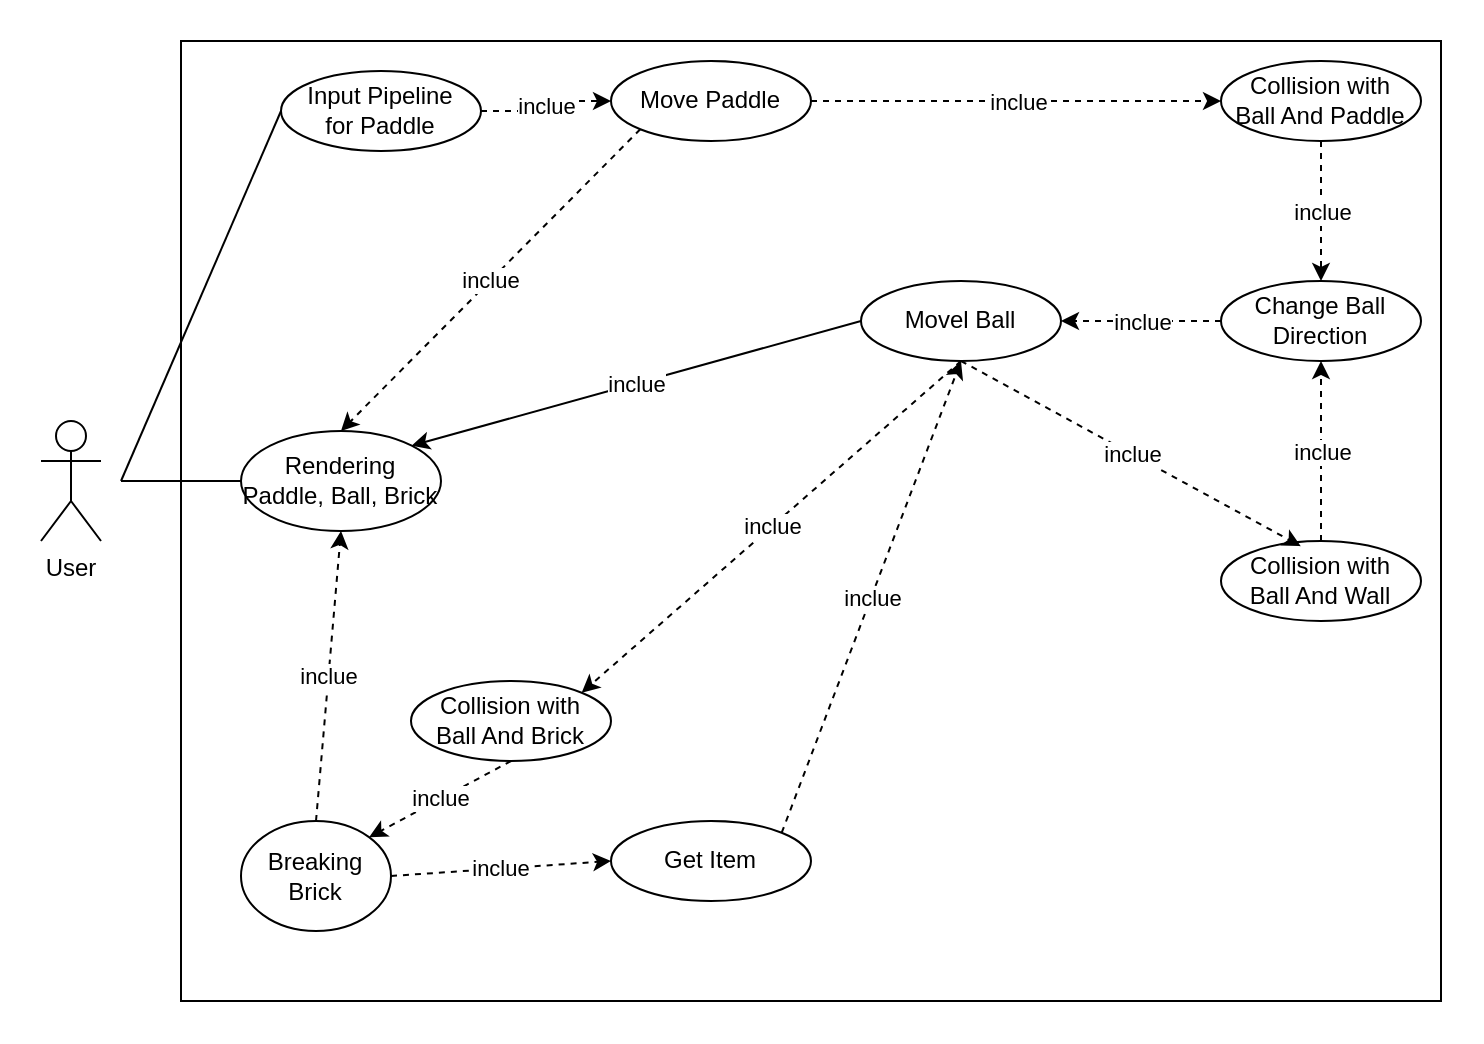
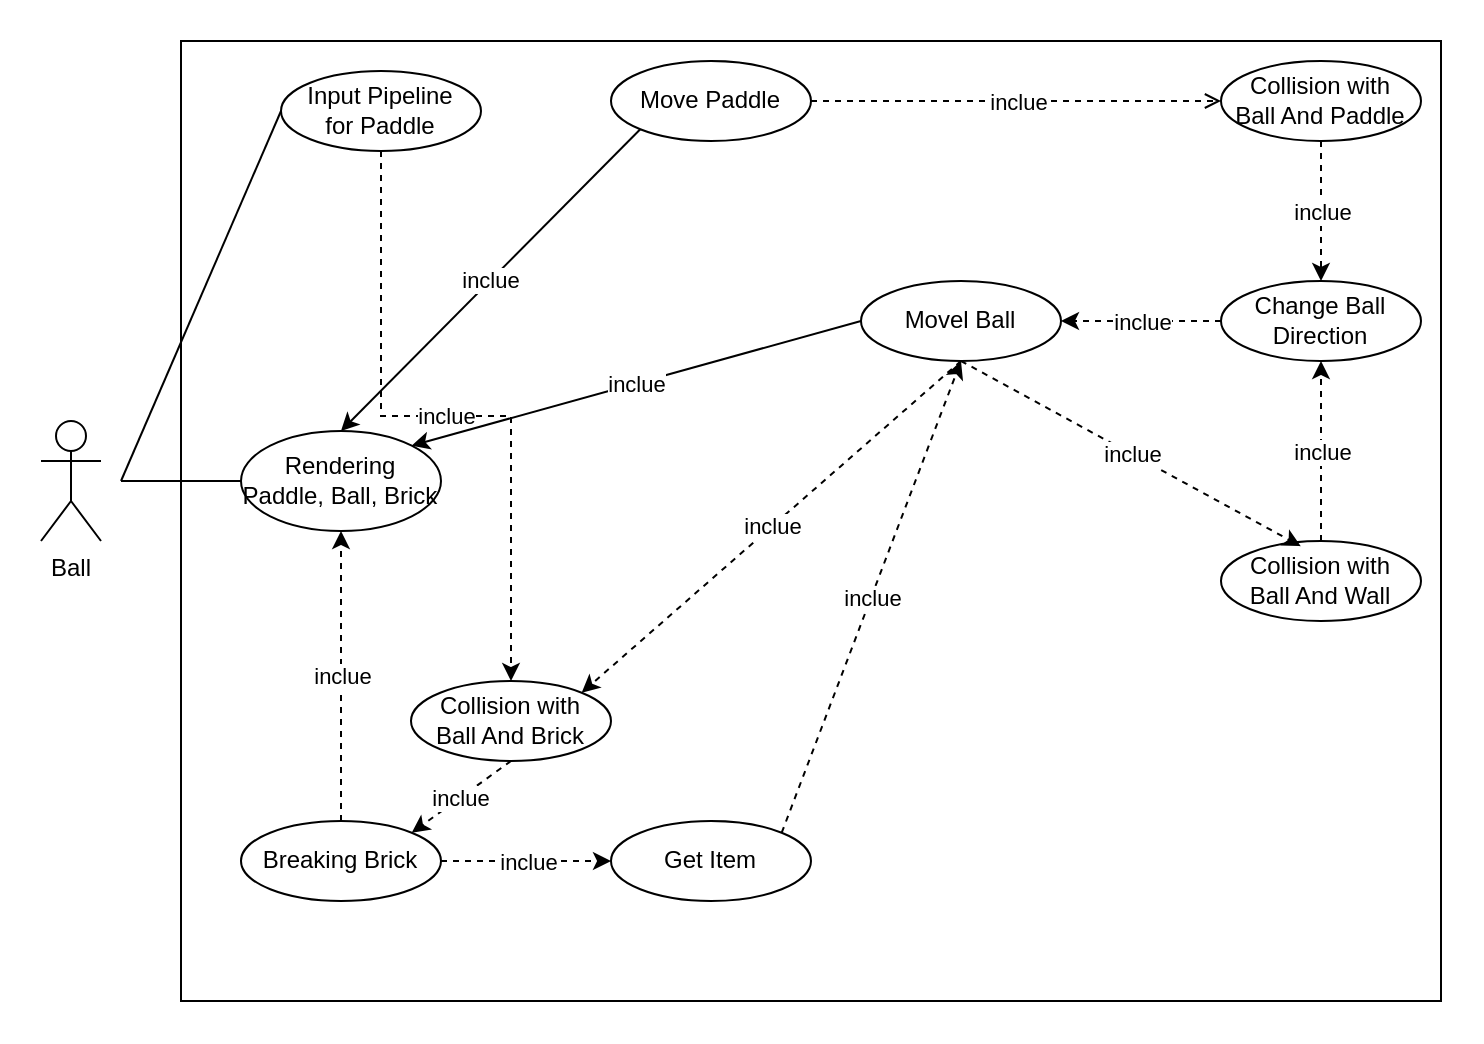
(1206, 101) -> (1210, 101)
(544, 111) -> (511, 544)
(571, 199) -> (571, 199)
(72, 569) -> (72, 569)
(316, 876) -> (341, 861)
